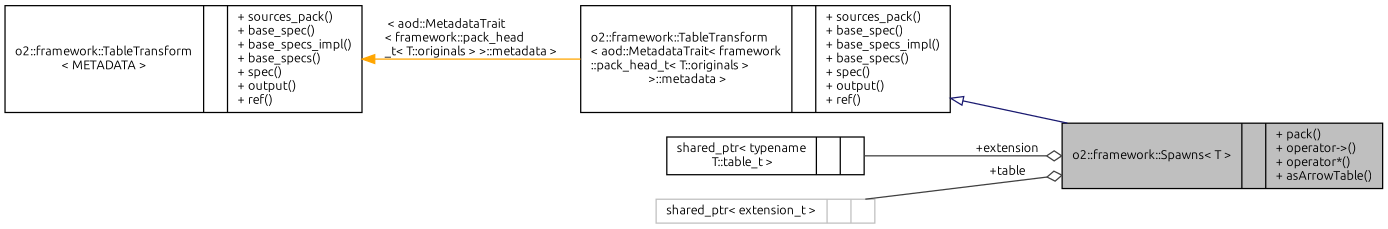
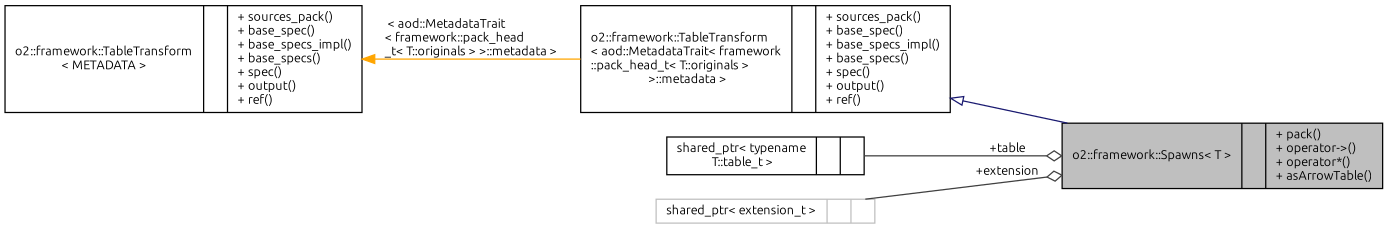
(1006, 149) -> (1006, 149)
(1006, 172) -> (1006, 172)
